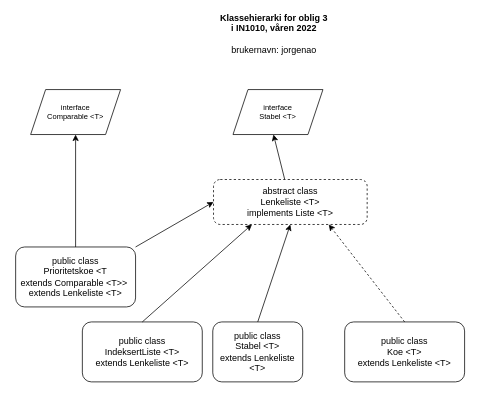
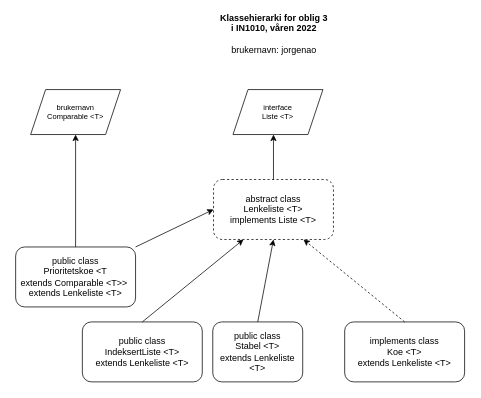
(75, 112) -> (75, 112)
(278, 112) -> (278, 112)
(290, 202) -> (273, 210)
(405, 352) -> (405, 352)
